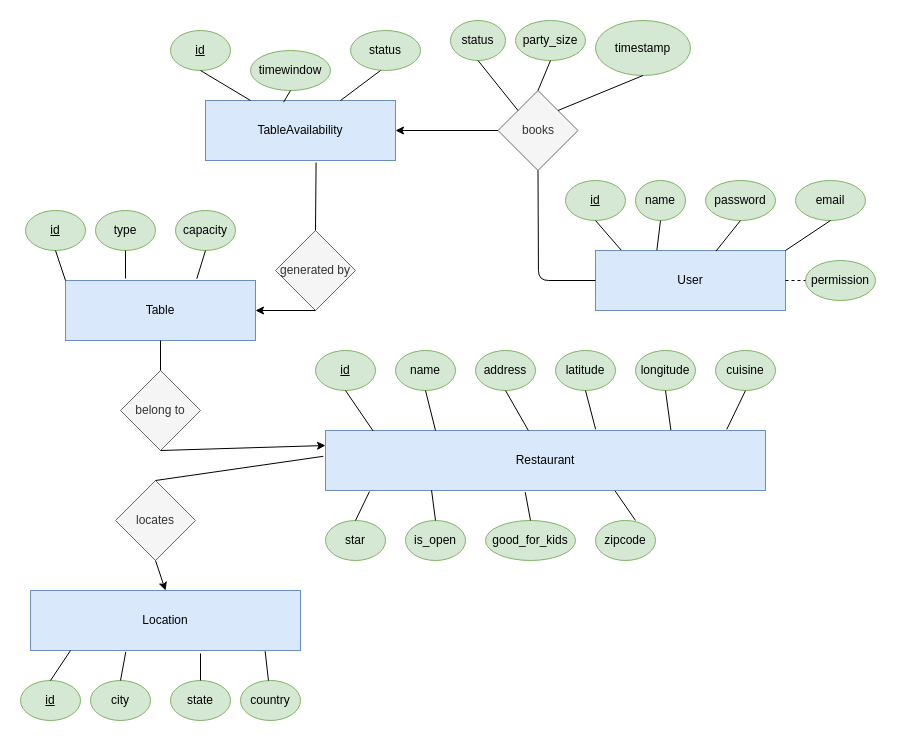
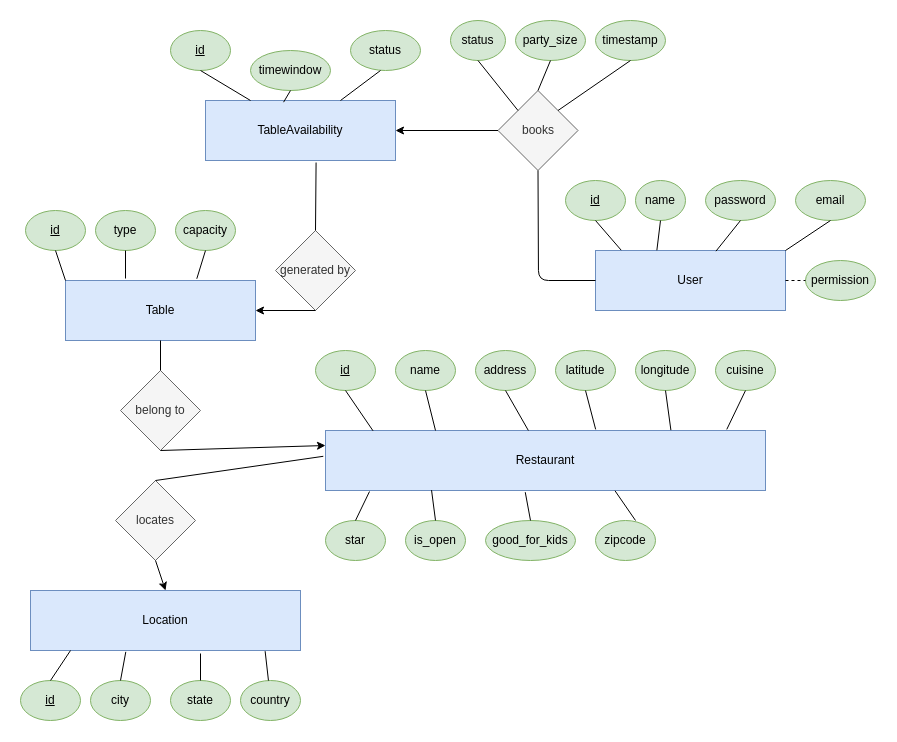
(643, 48) -> (631, 41)
